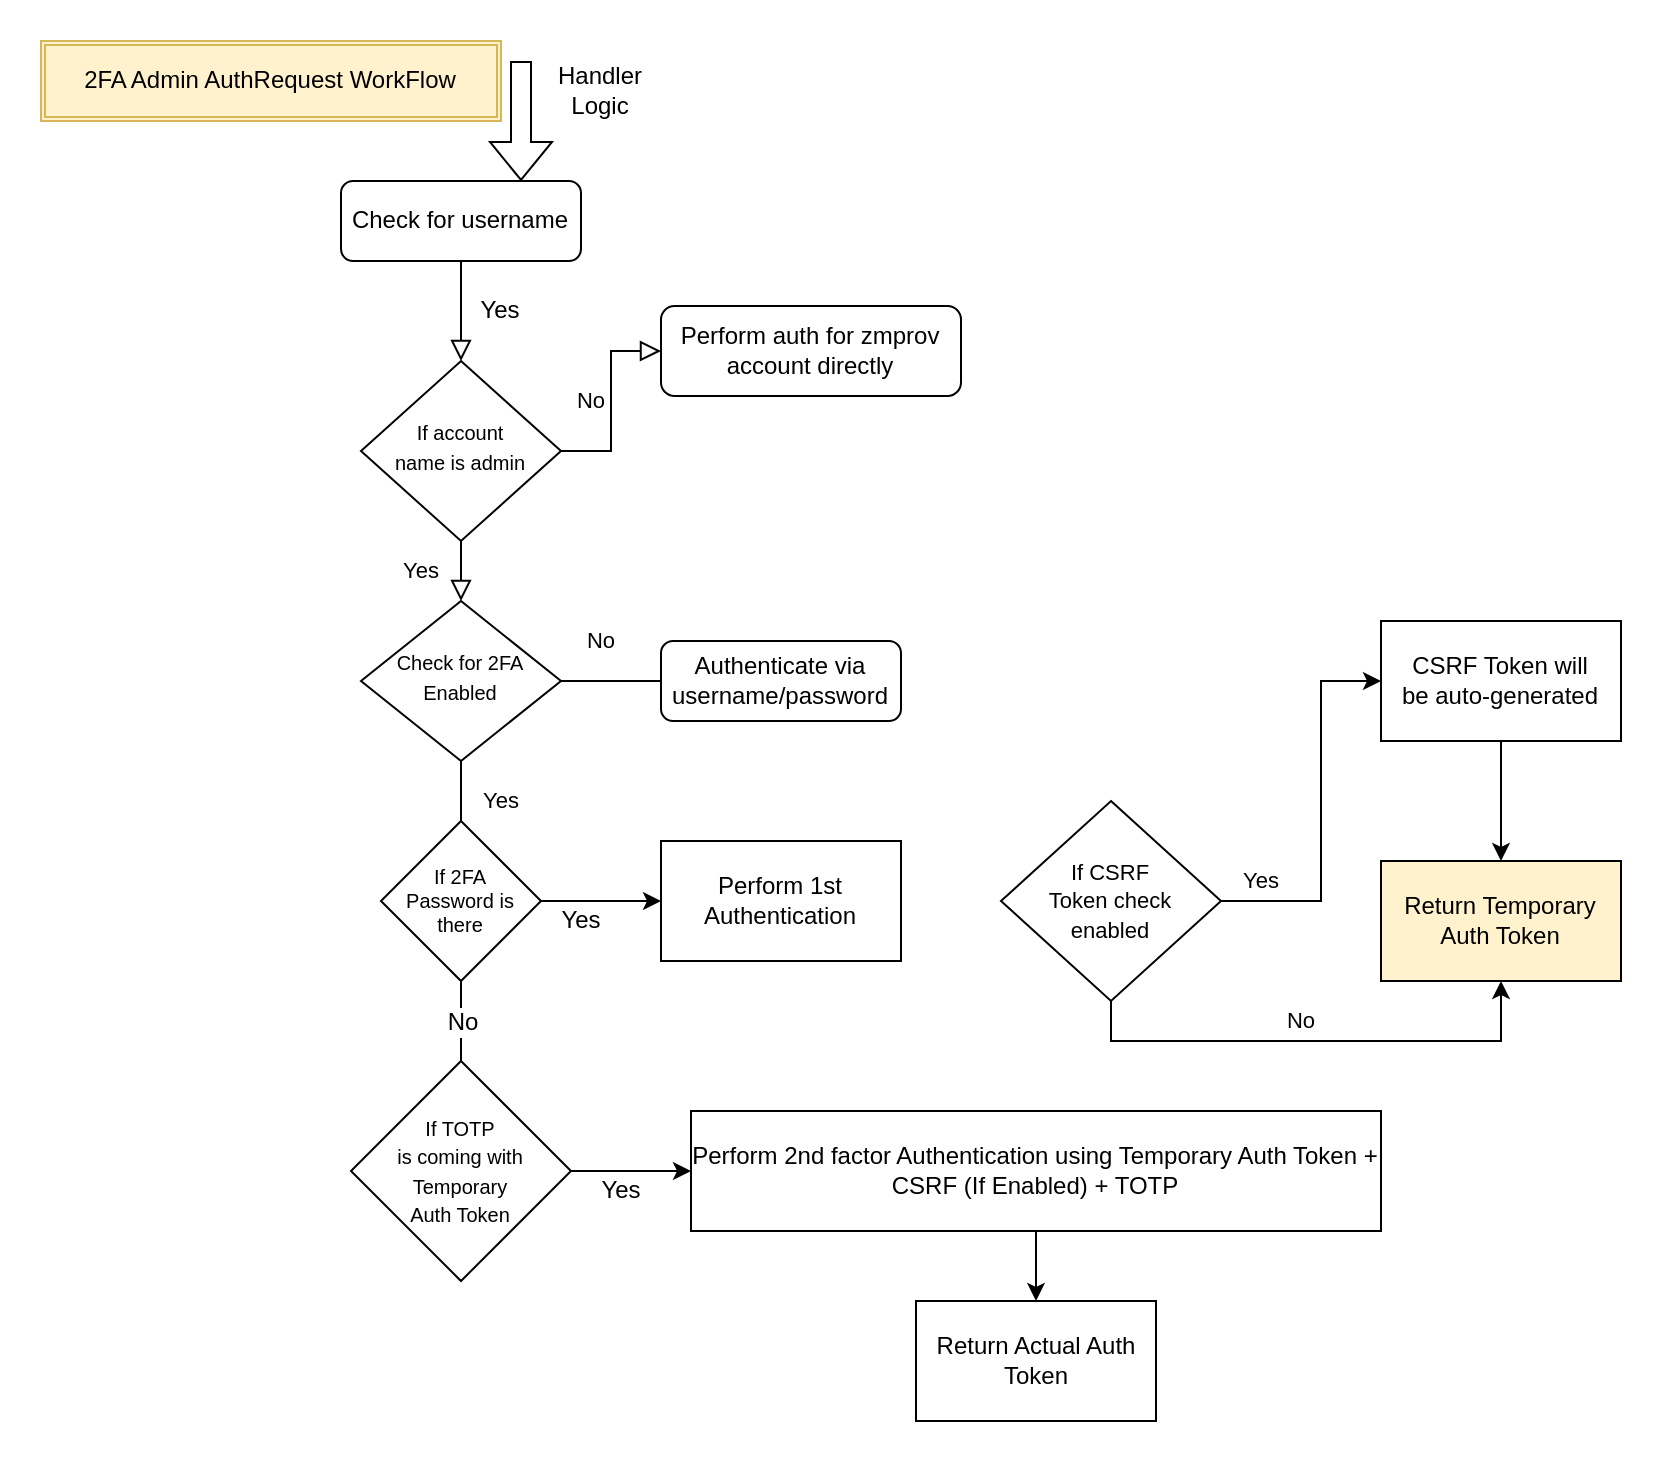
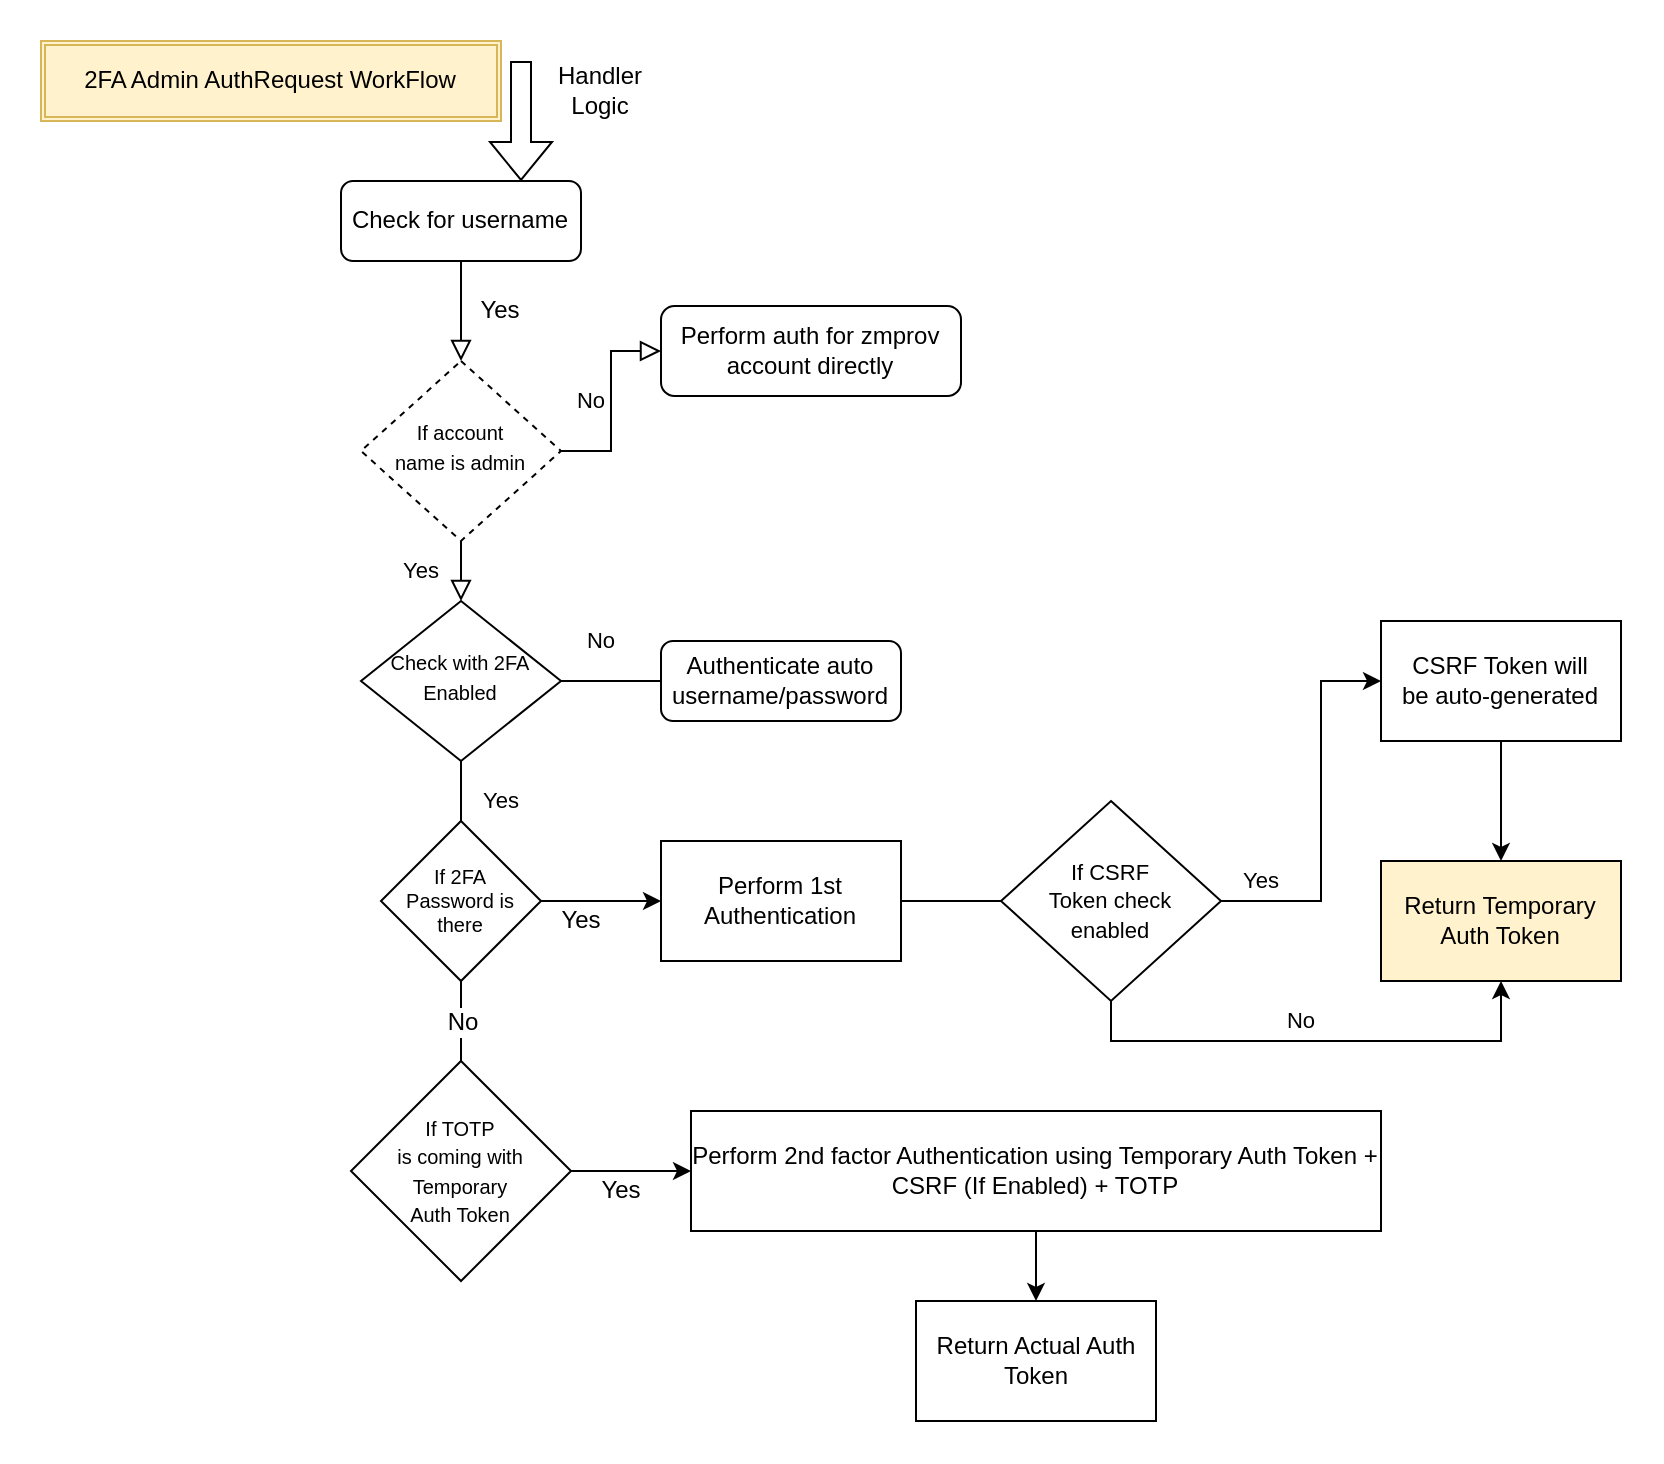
(461, 451) -> (461, 451)
(461, 677) -> (461, 677)
(781, 681) -> (781, 681)
none -> (951, 901)
